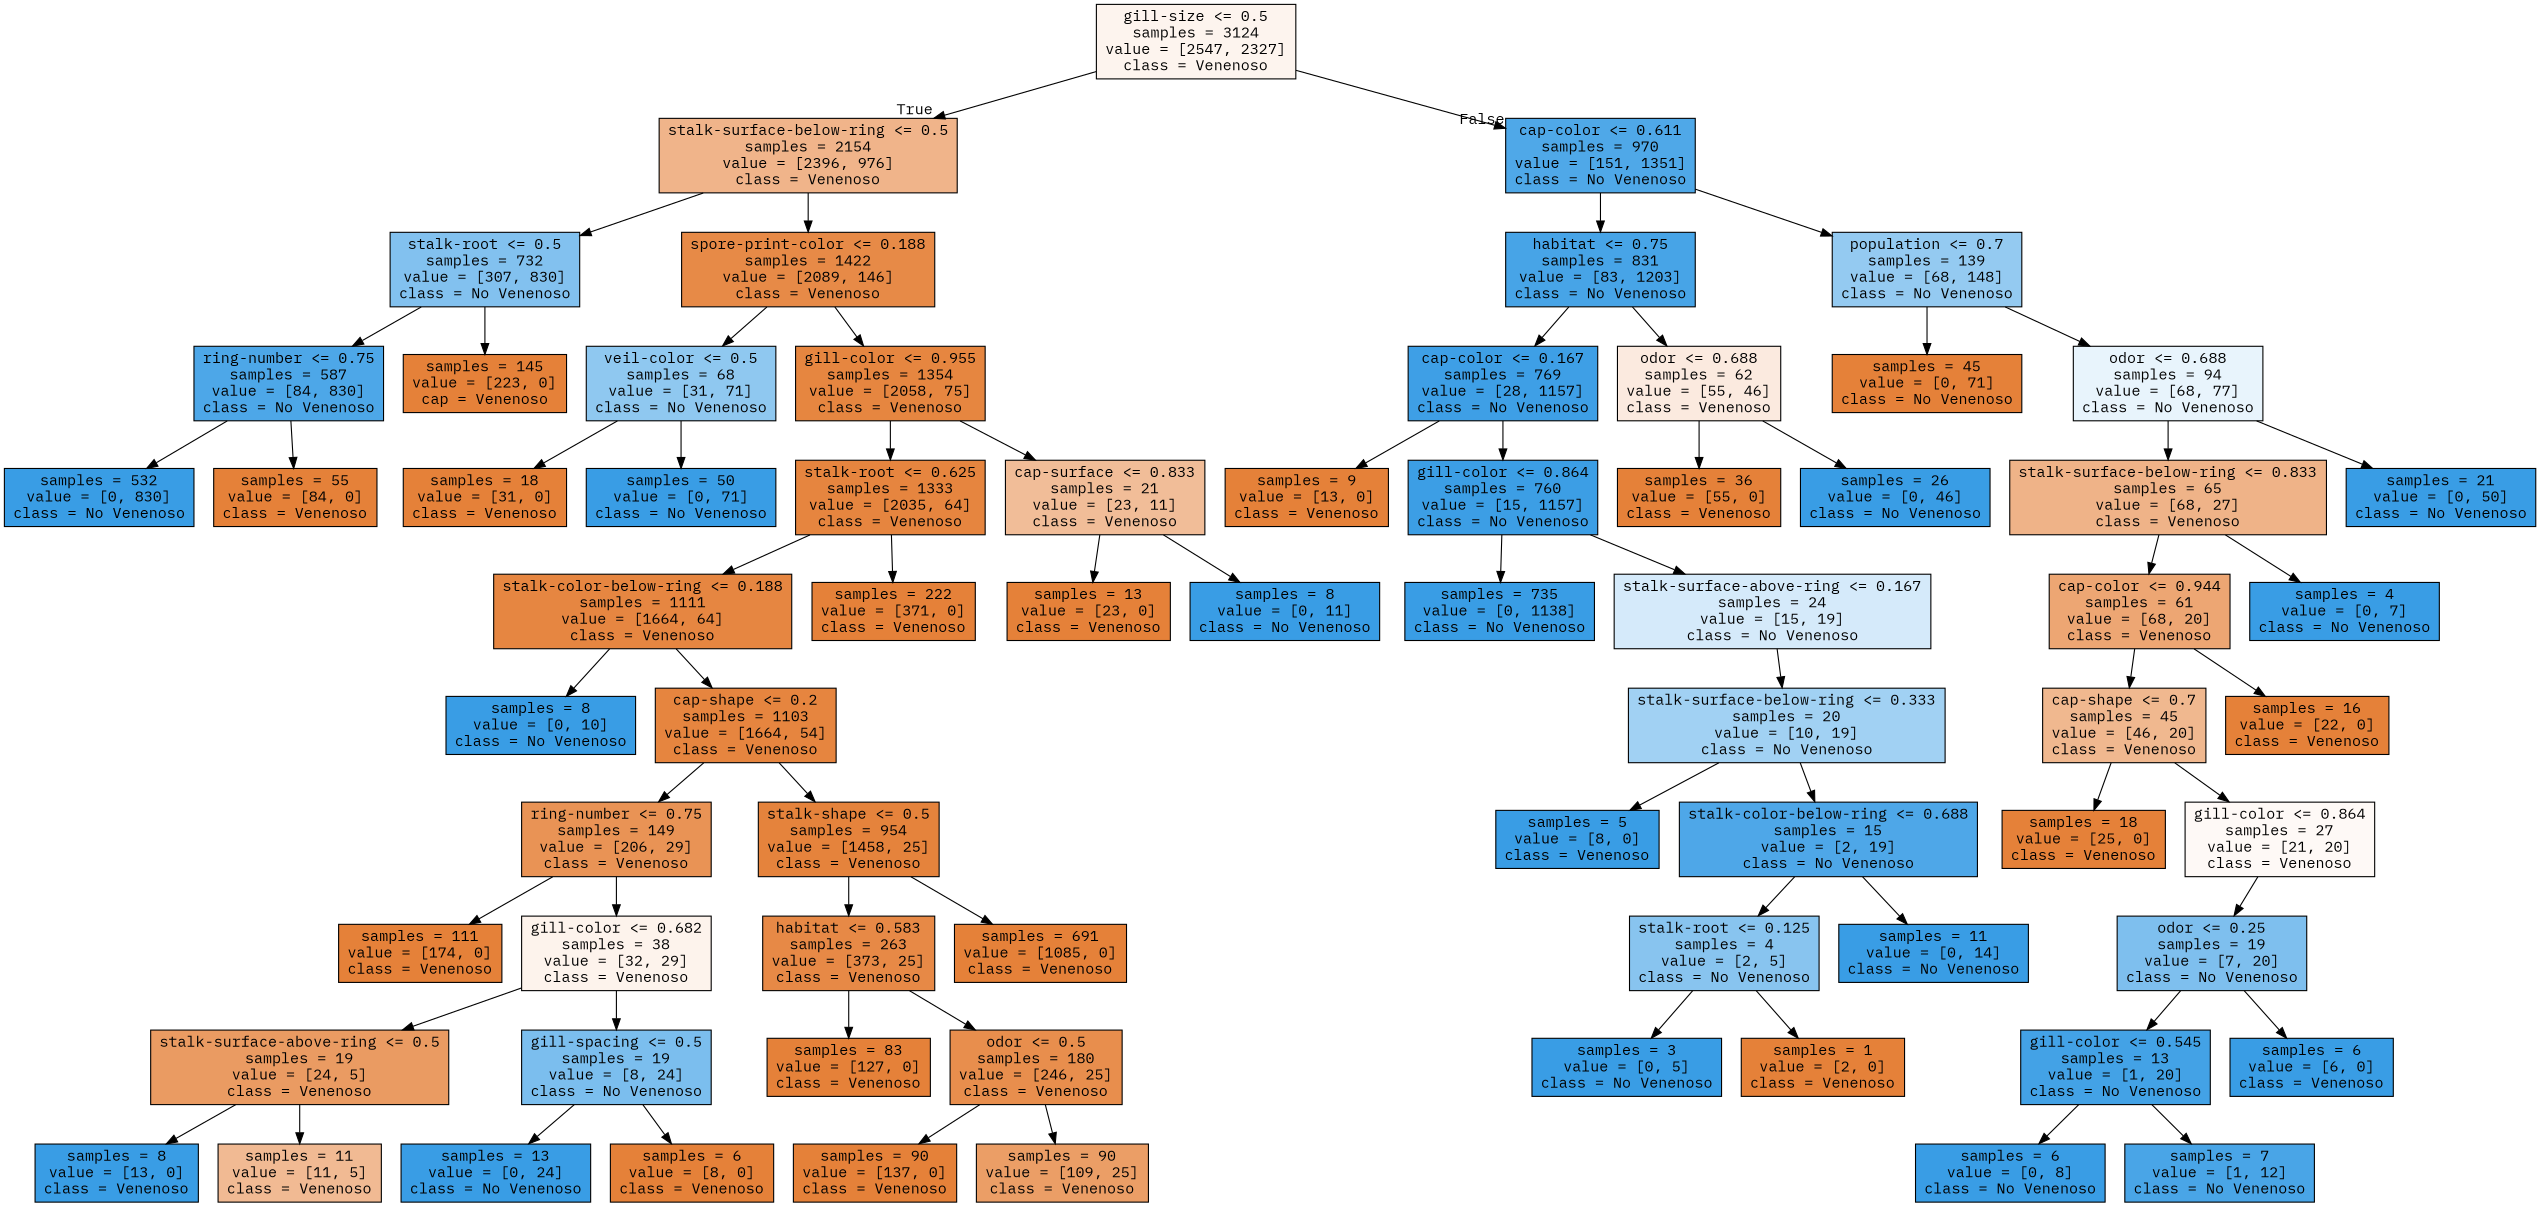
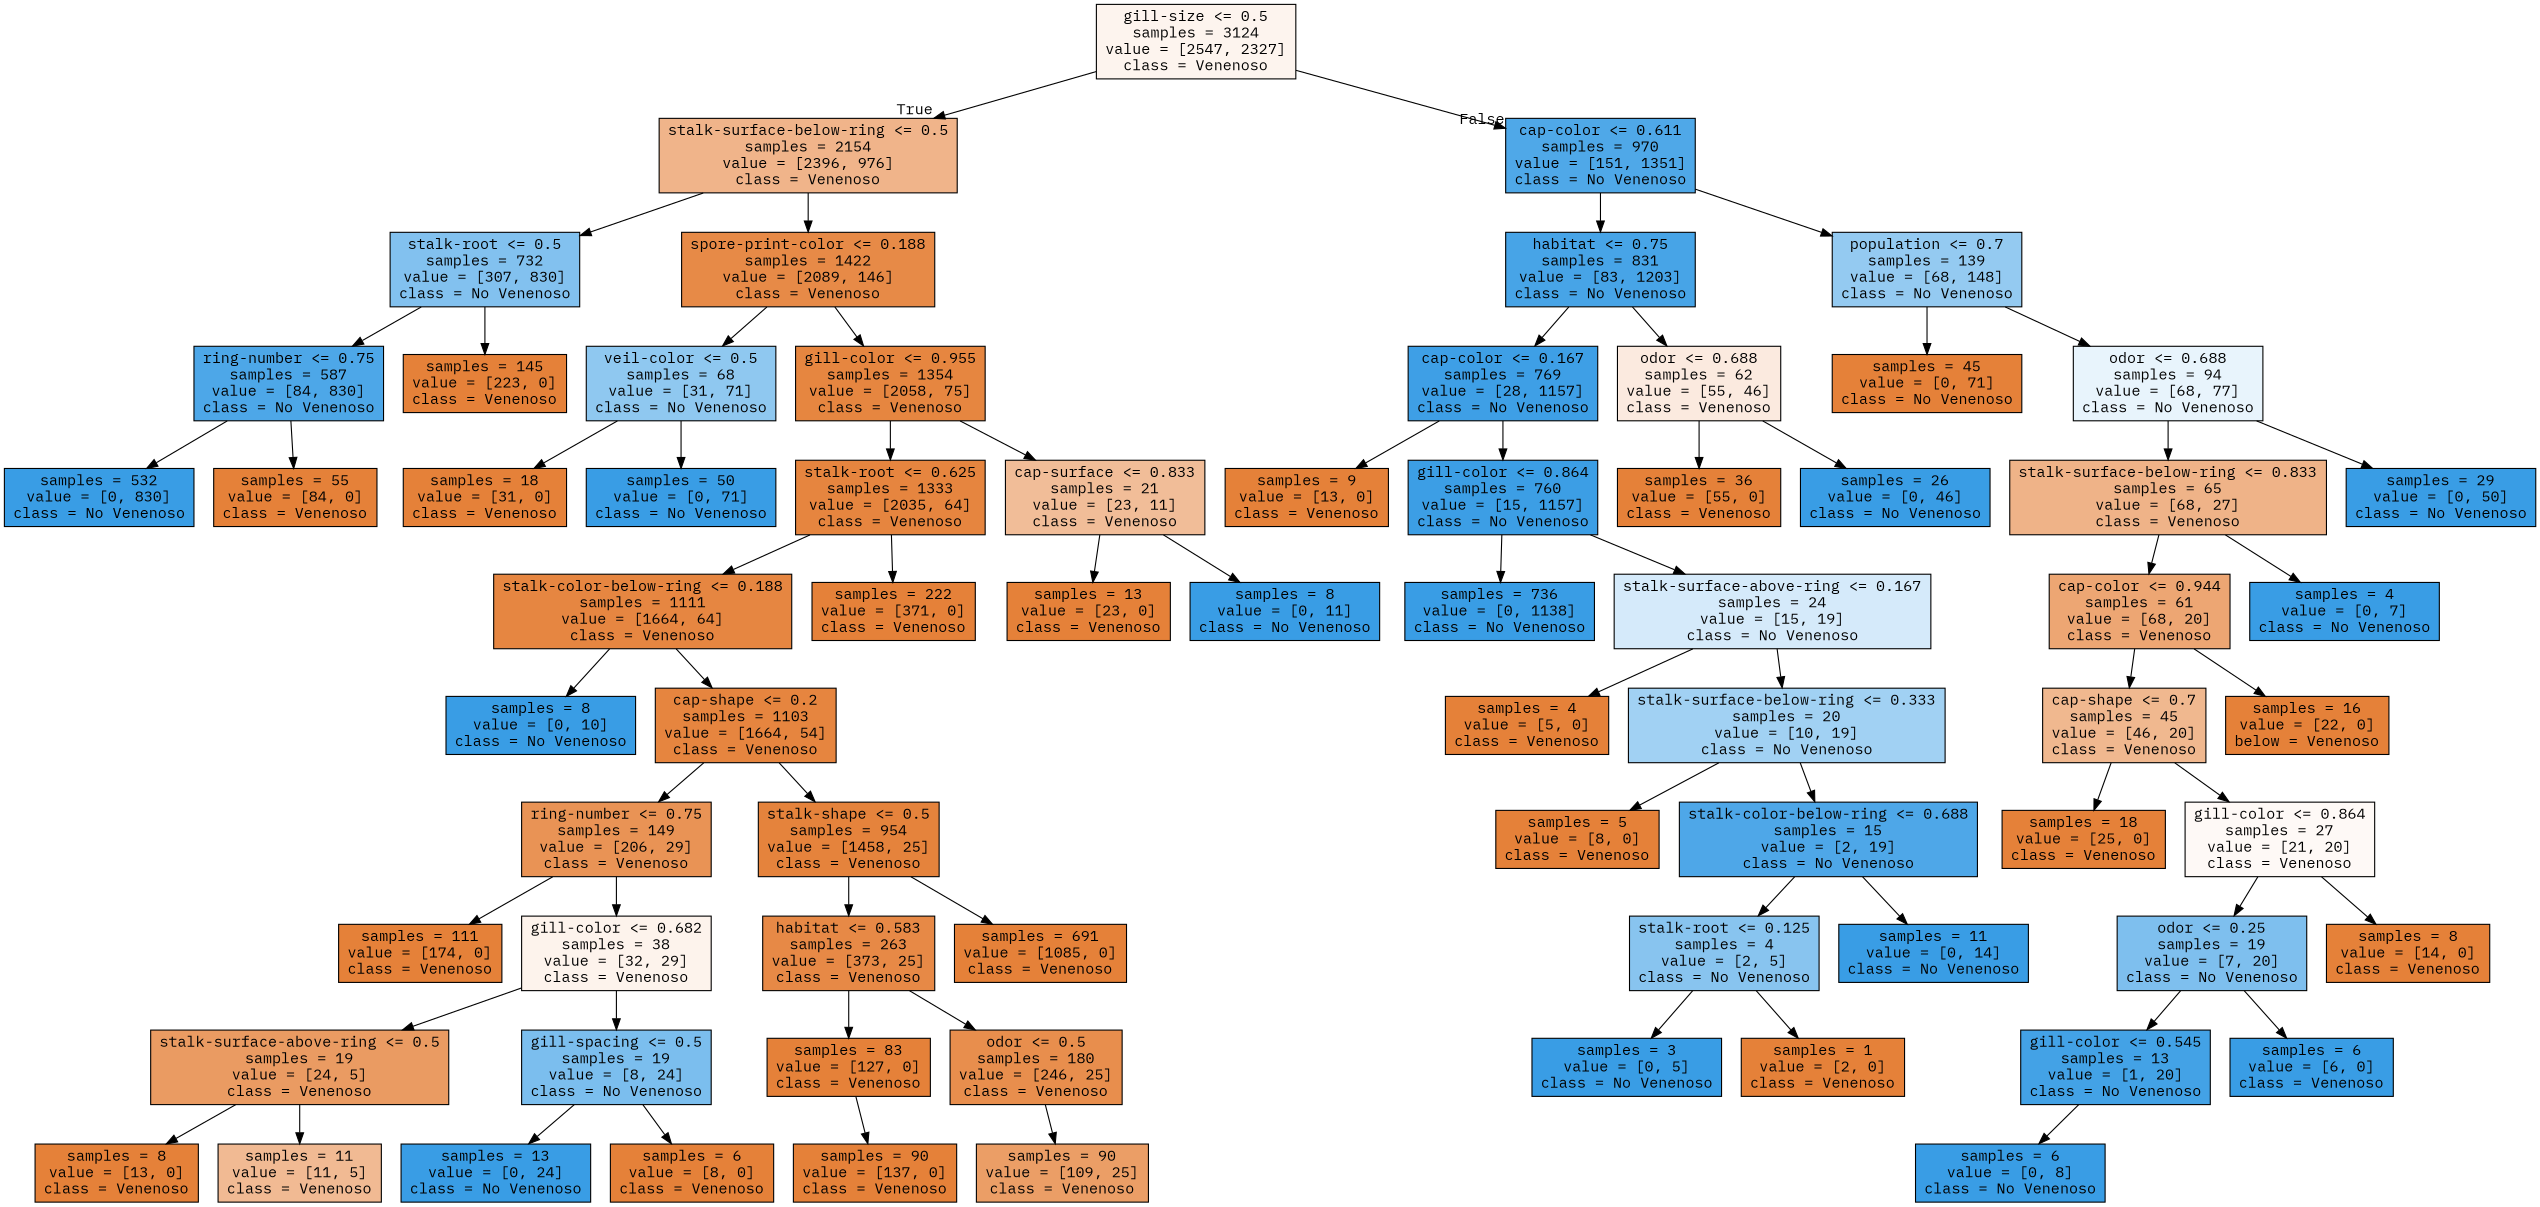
(485, 384) -> (485, 384)
(2441, 498) -> (2441, 498)
(1500, 611) -> (1500, 611)
none -> (1527, 725)
(2307, 725) -> (2307, 725)
(1577, 839) -> (1577, 839)
none -> (2408, 953)
(954, 1121) -> (861, 1115)
(117, 1173) -> (117, 1173)
(2220, 1173) -> none
